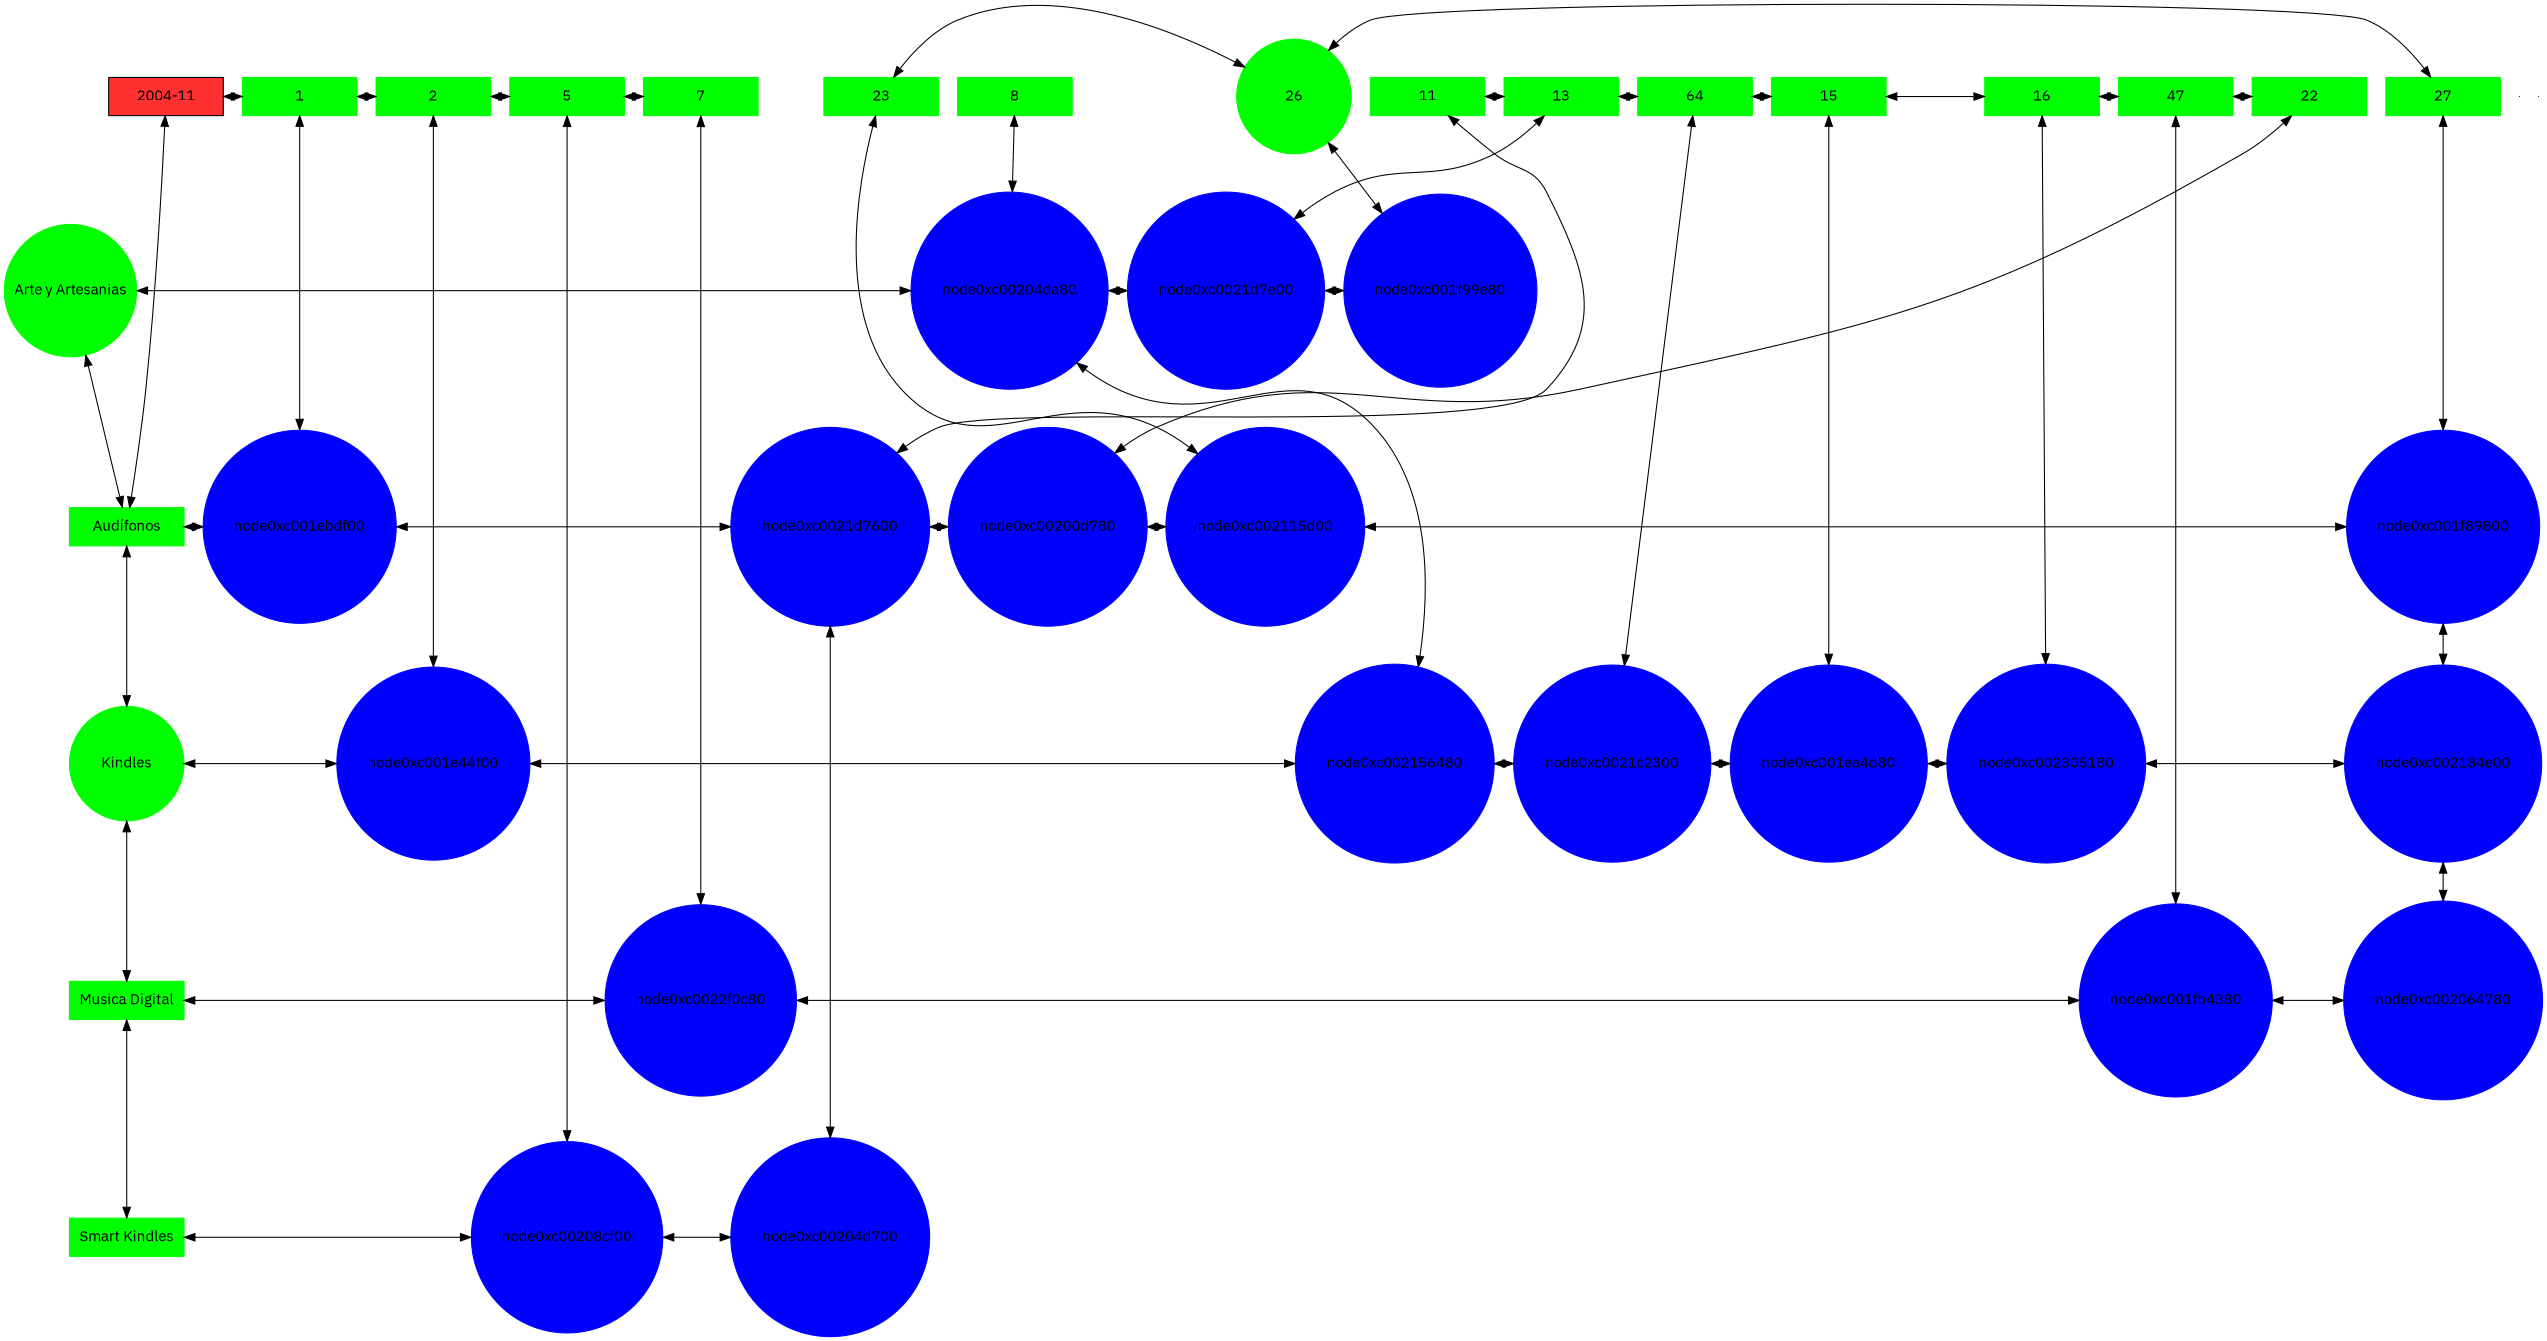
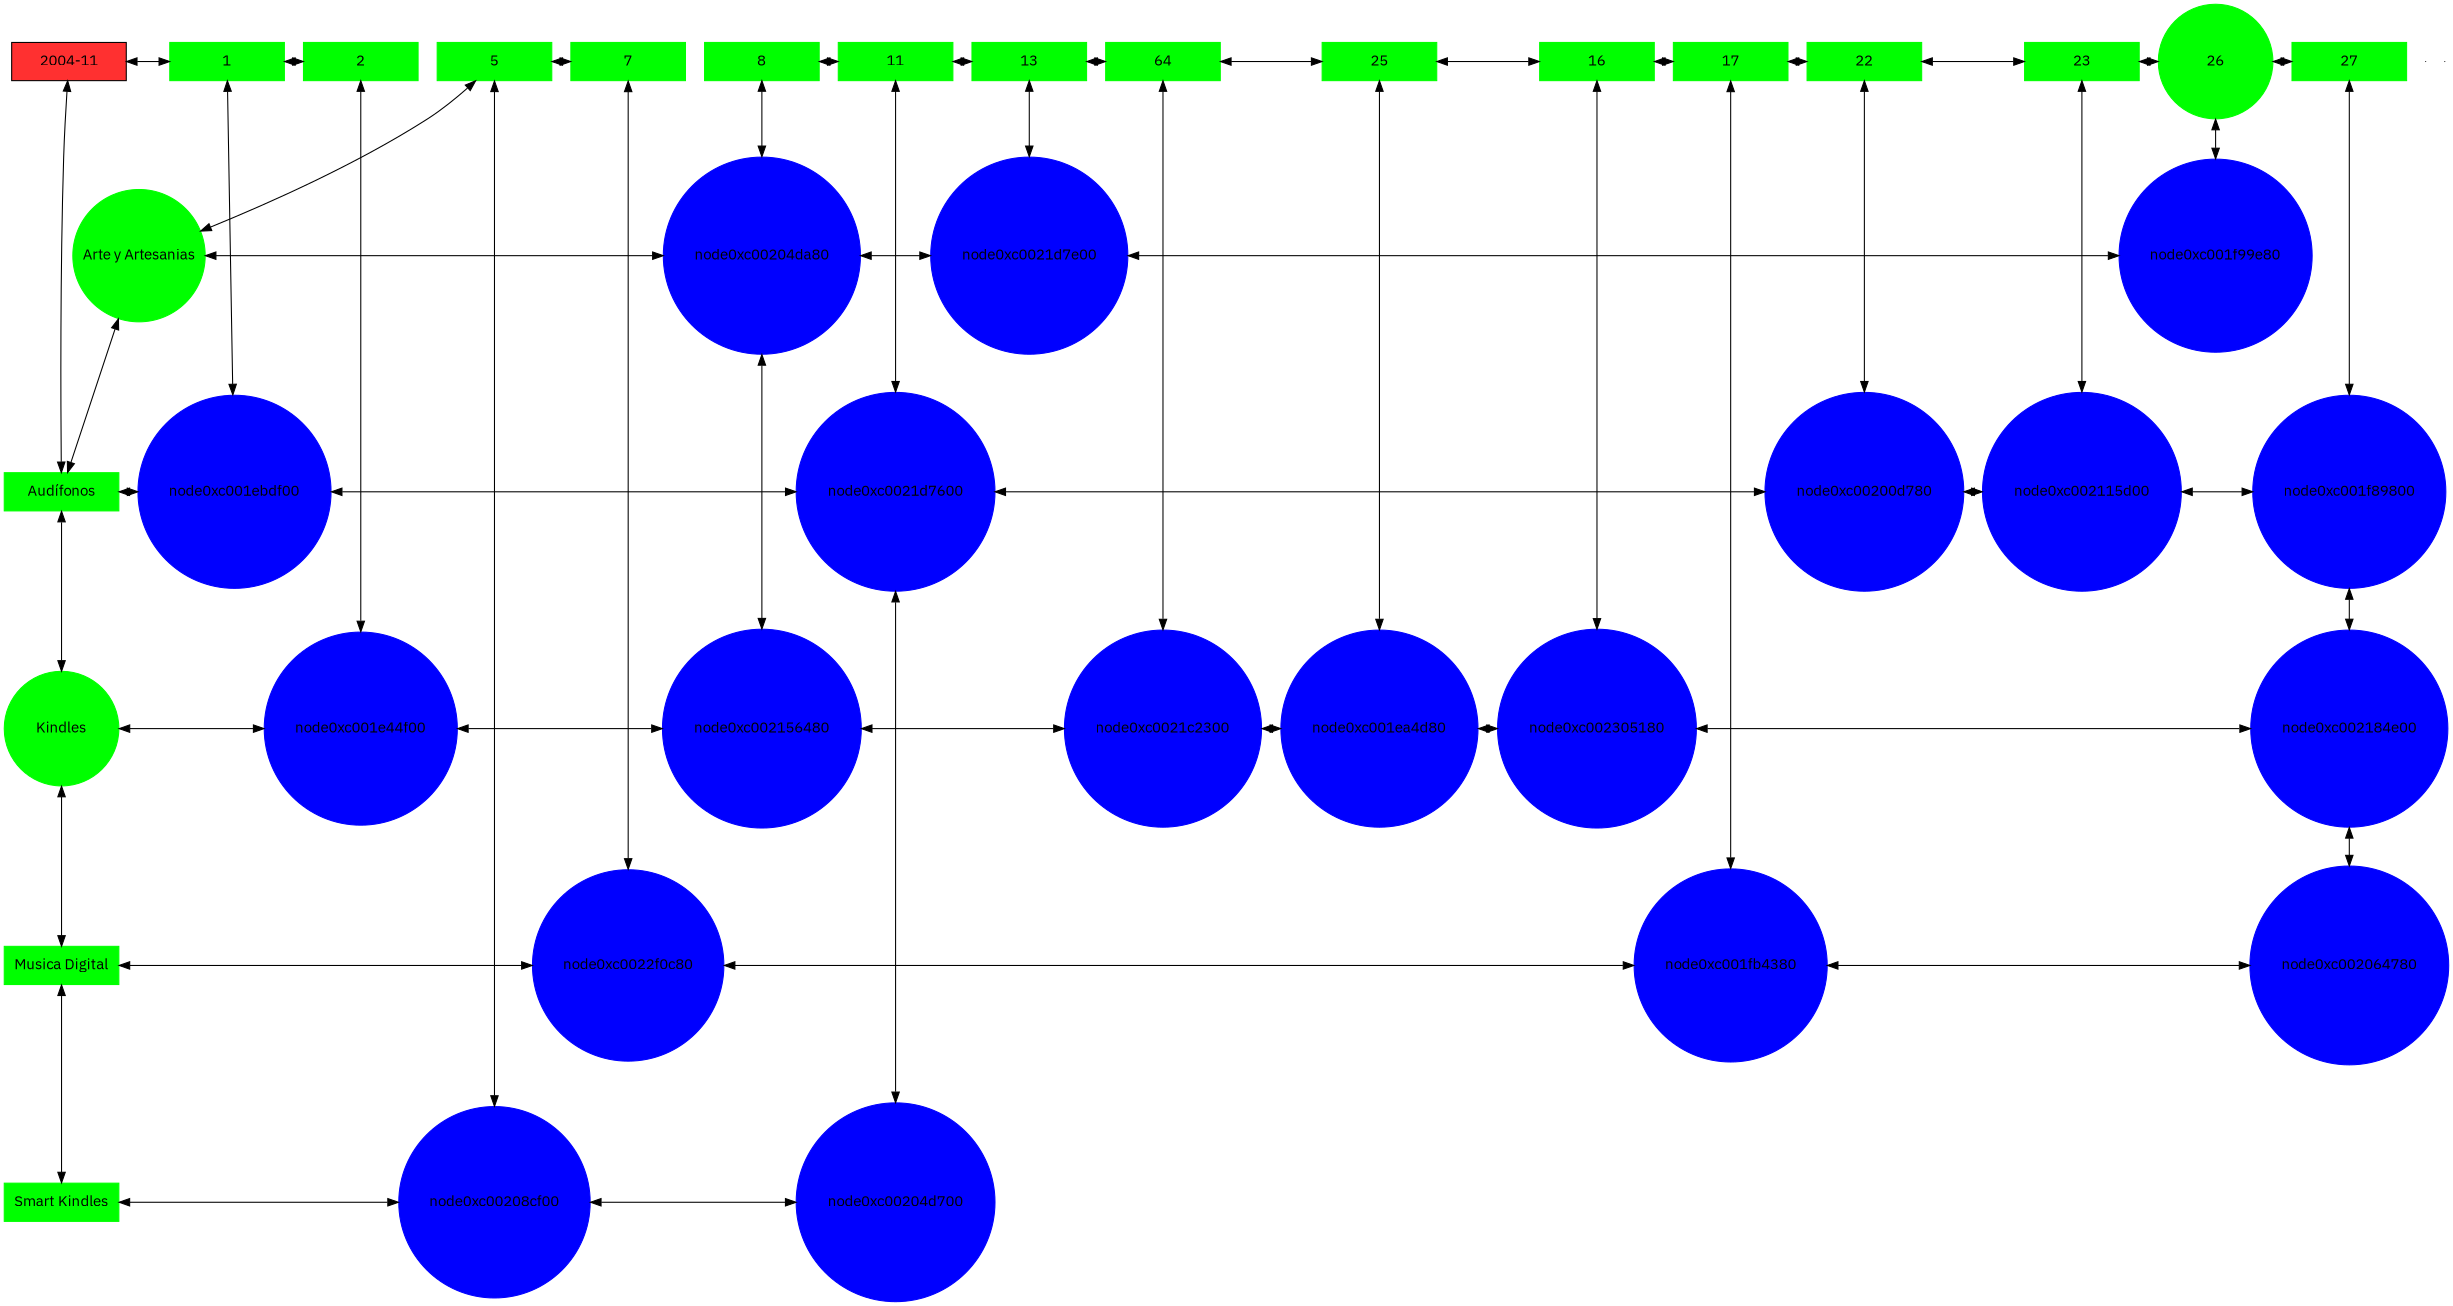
none -> (830, 62)
none -> (1973, 62)
(502, 97) -> (344, 166)
(1829, 97) -> (1379, 62)
(2176, 97) -> (1731, 62)
